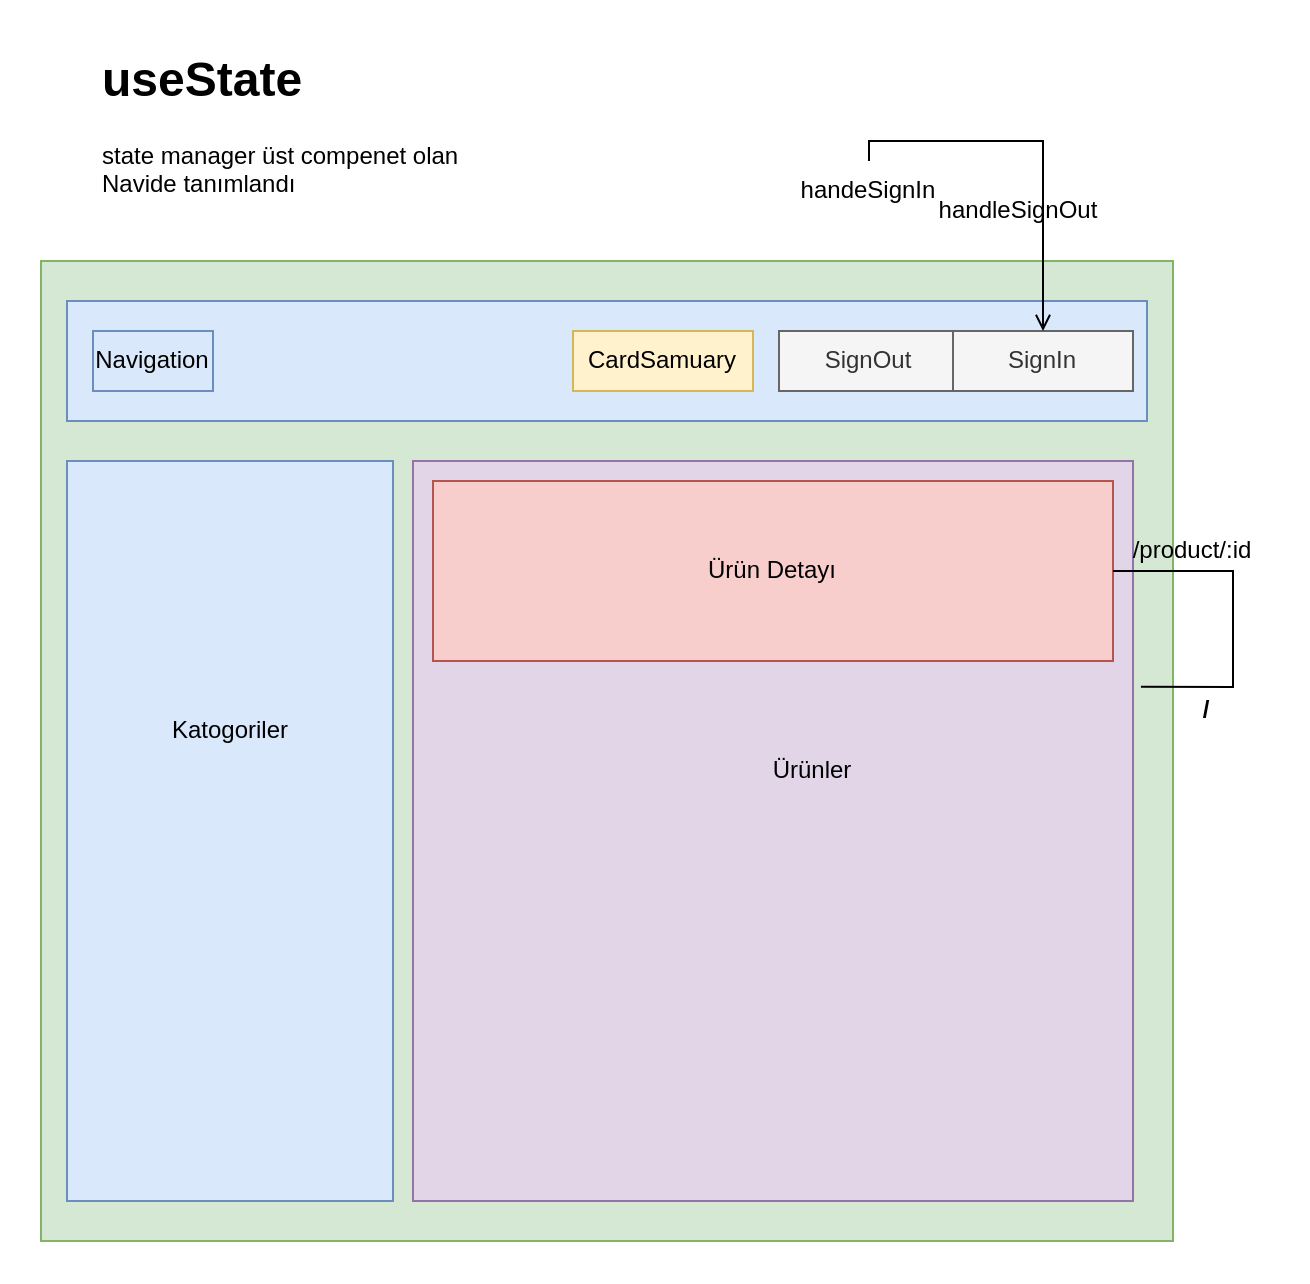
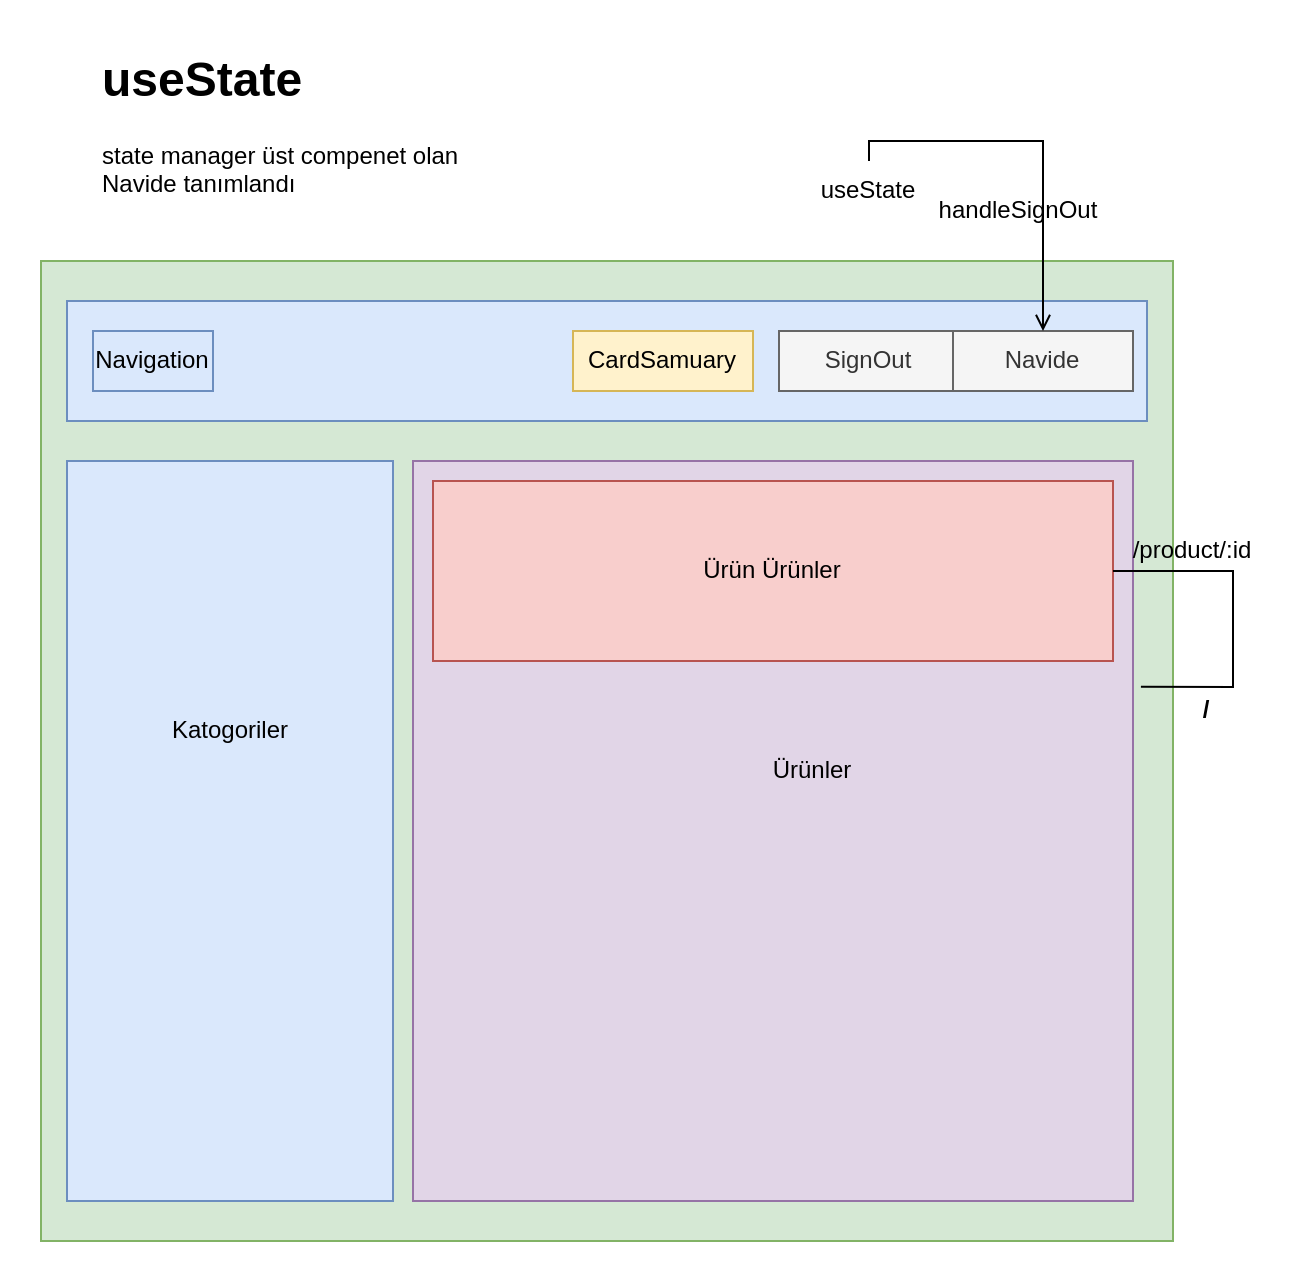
(869, 191) -> (869, 191)
(1043, 361) -> (1043, 361)
(773, 571) -> (773, 571)
